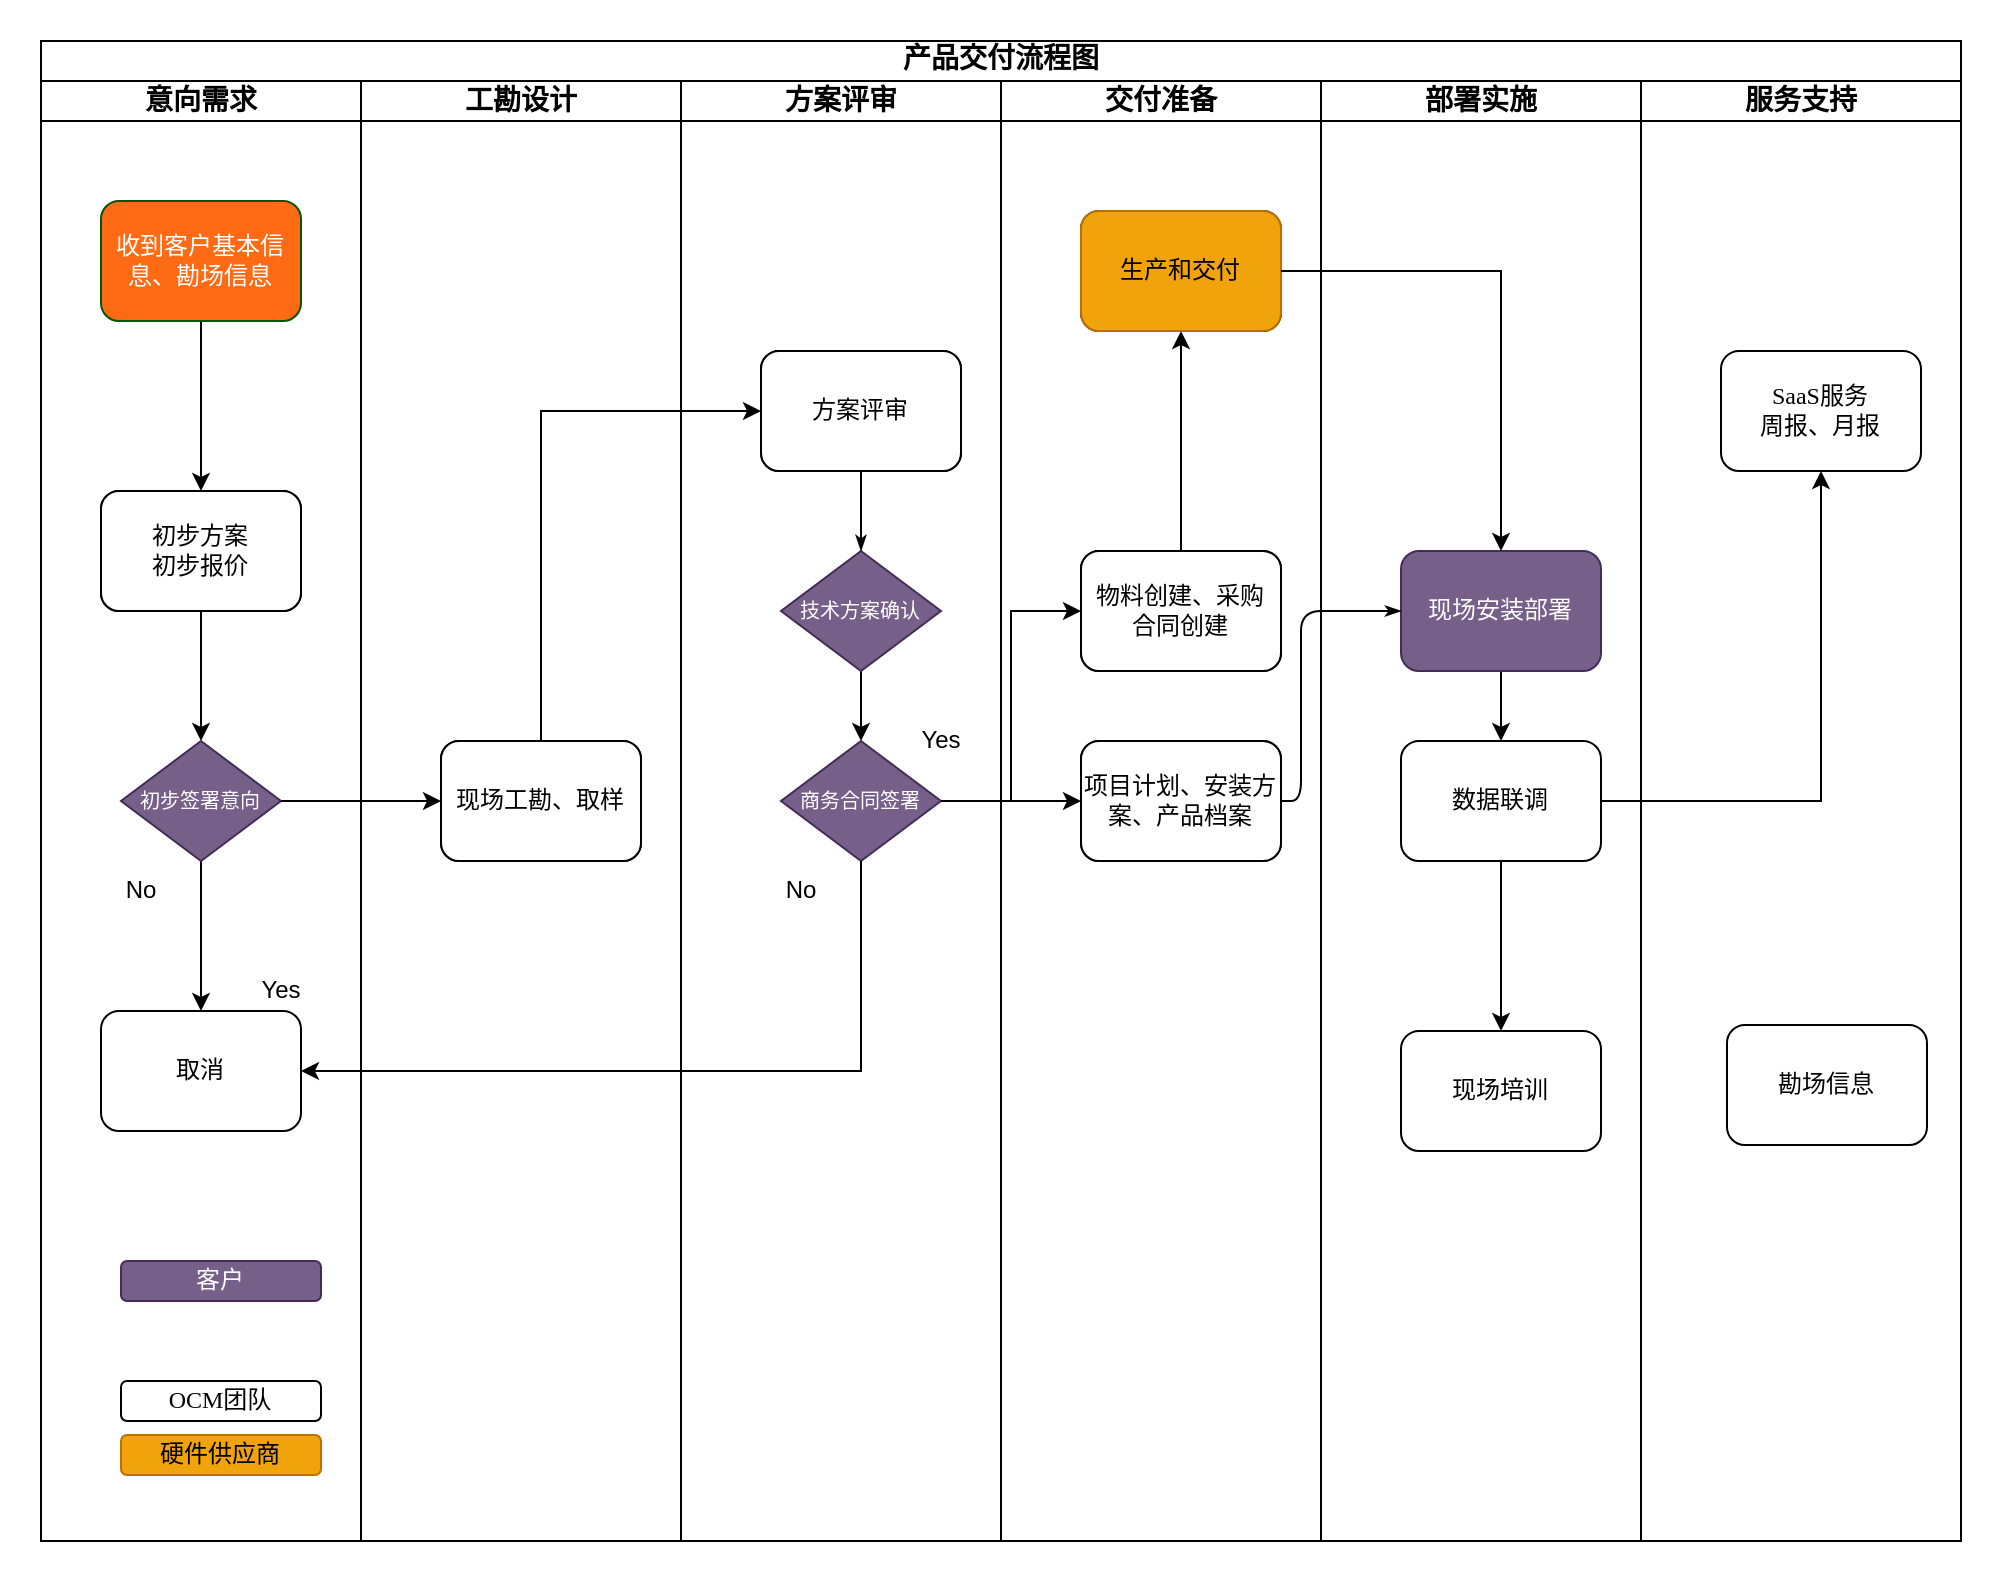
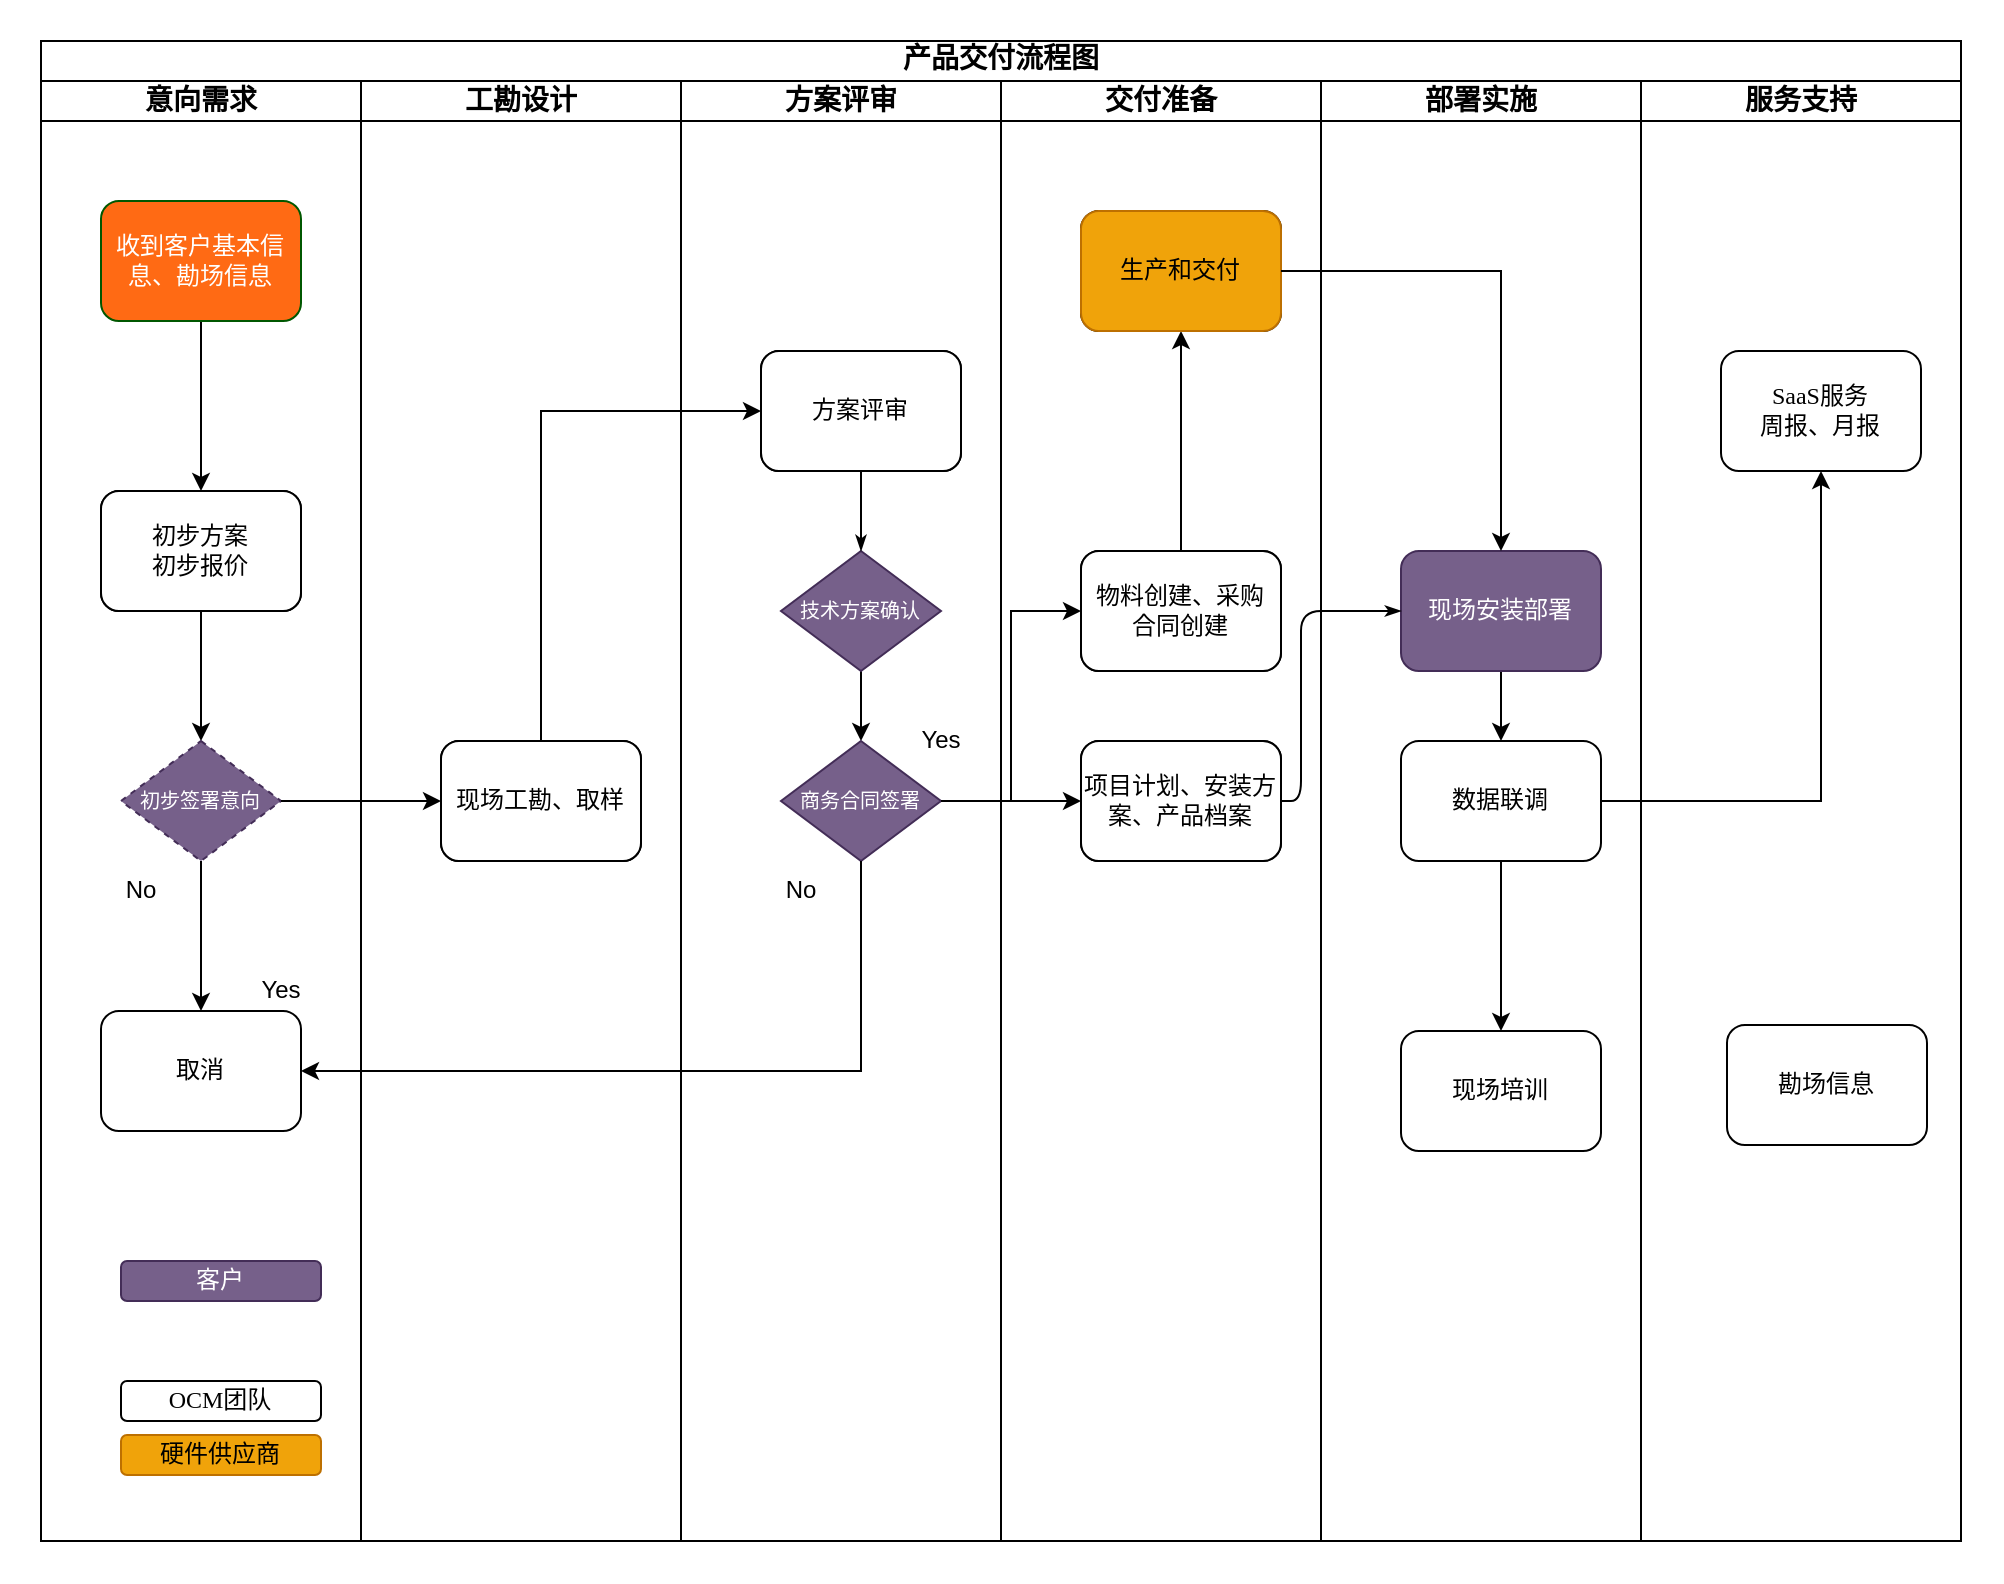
(201, 801) -> (201, 801)
